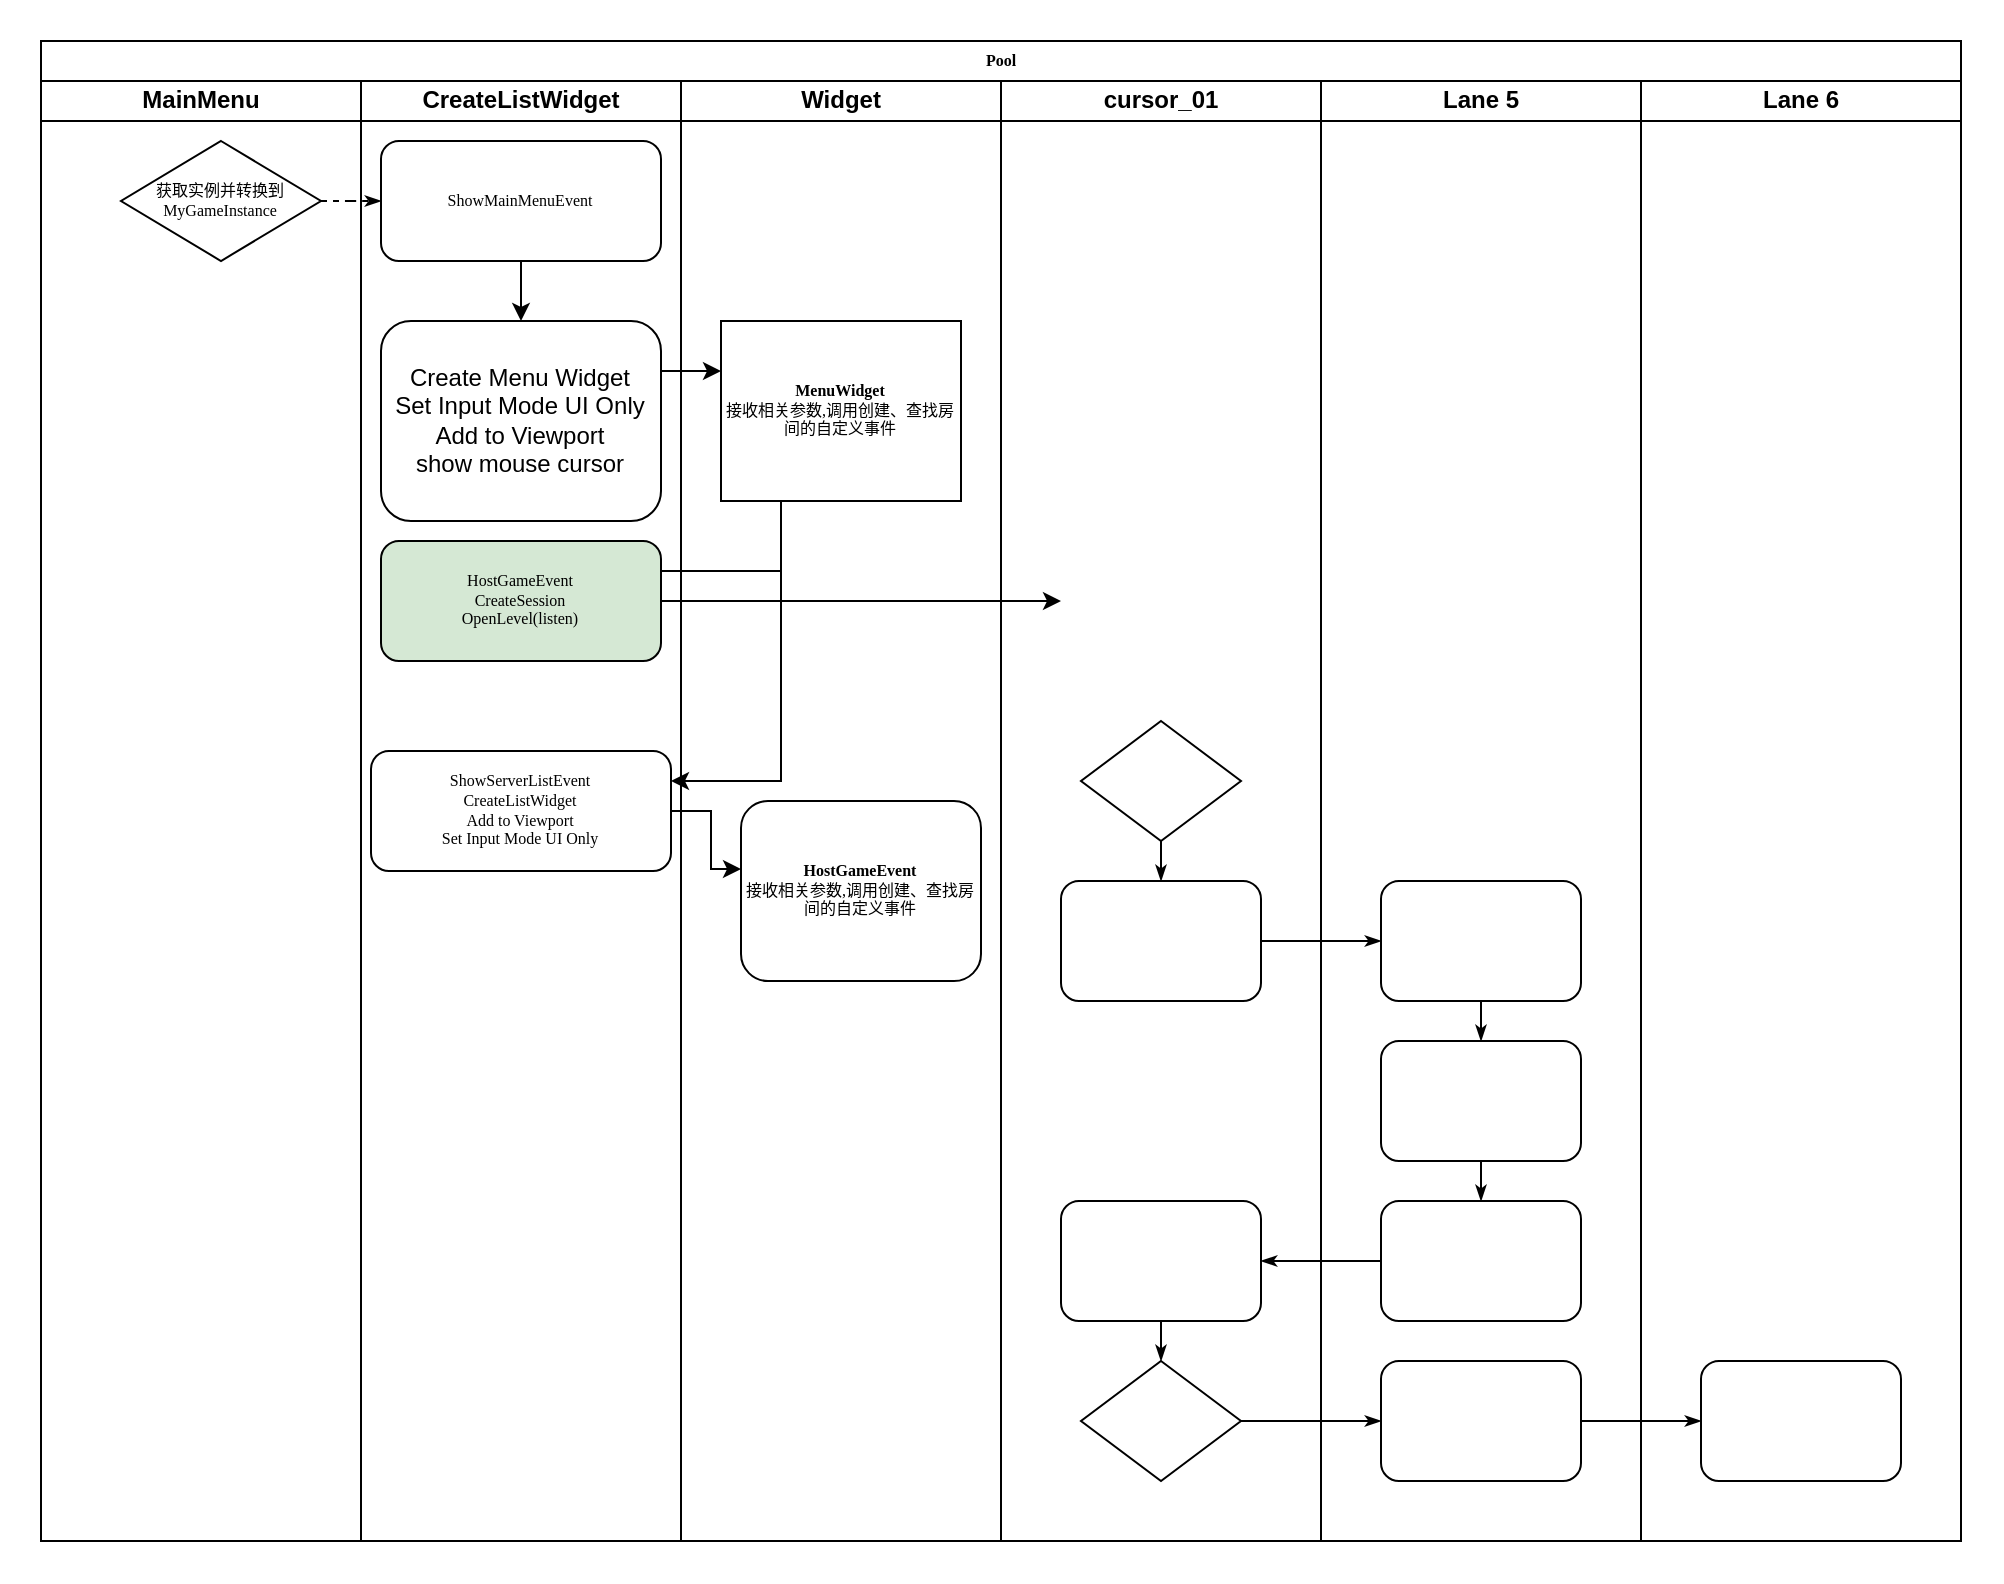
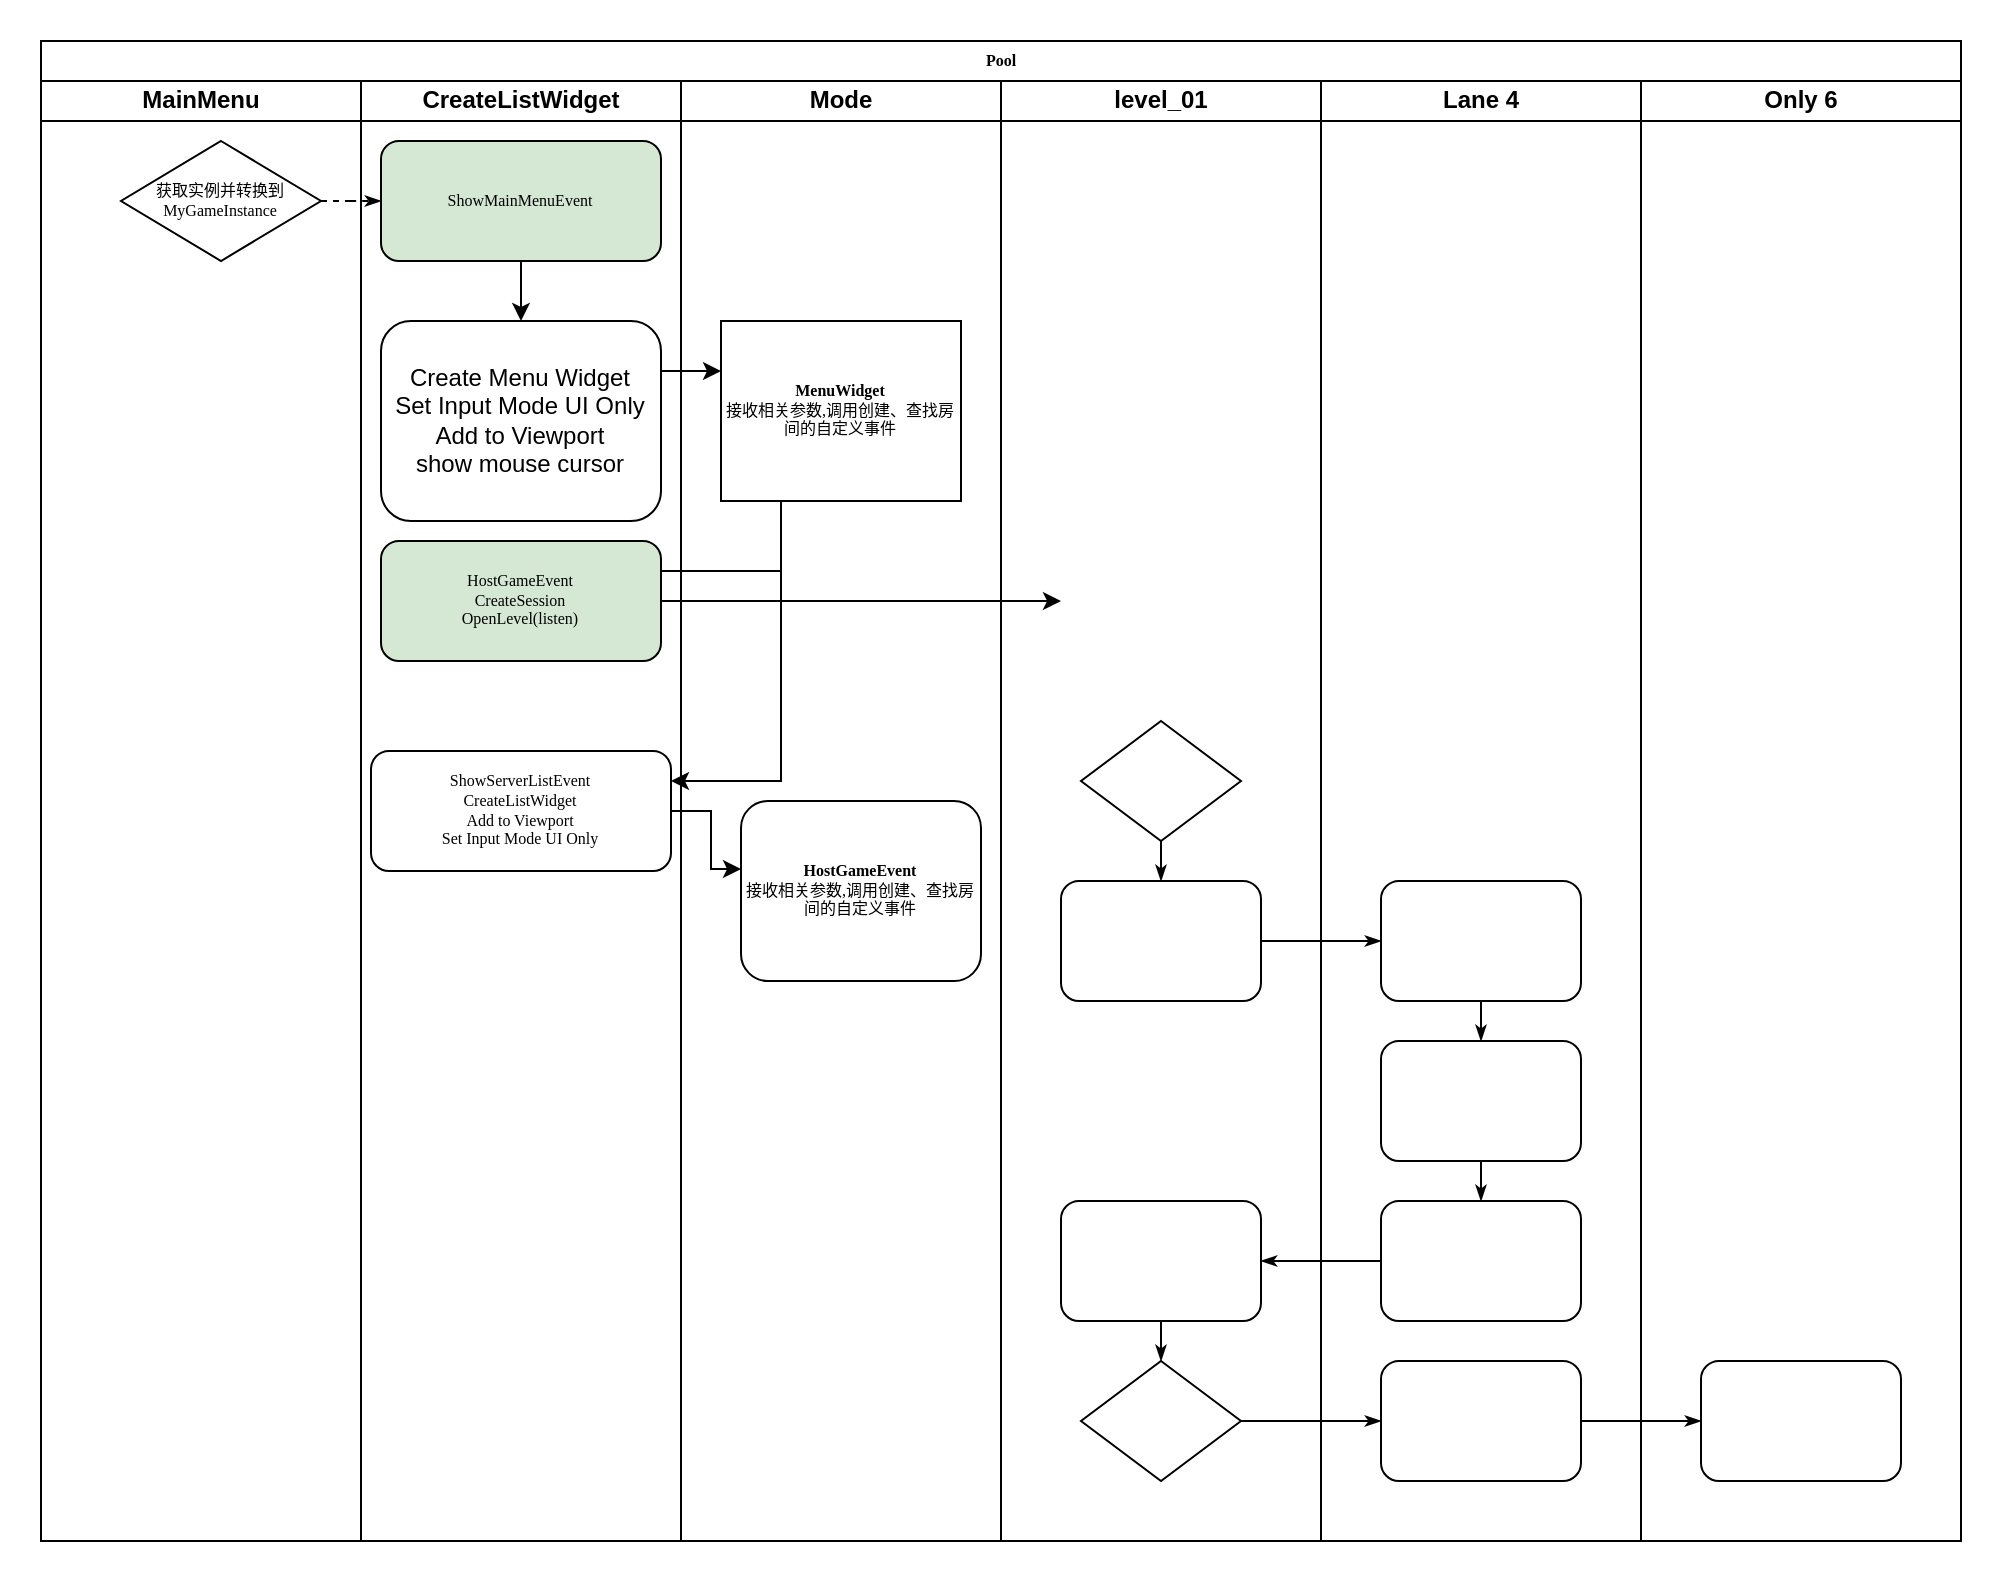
(842, 101) -> (842, 101)
(1162, 101) -> (1162, 101)
(1482, 101) -> (1482, 101)
(1802, 101) -> (1802, 101)
(521, 201) -> (521, 201)
